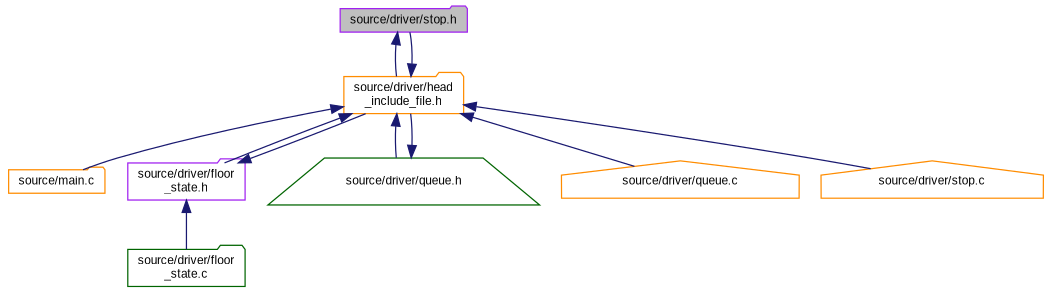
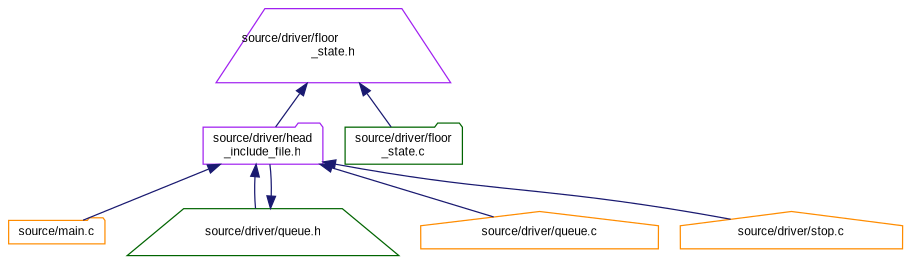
(404, 20) -> none
(404, 95) -> (263, 146)
(282, 140) -> none
(186, 182) -> (333, 46)
